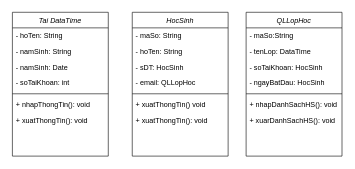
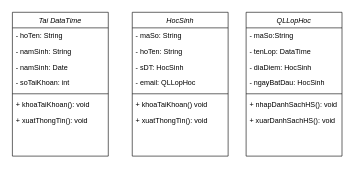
(287, 67) -> (280, 67)
(55, 104) -> (55, 104)
(174, 104) -> (174, 104)
